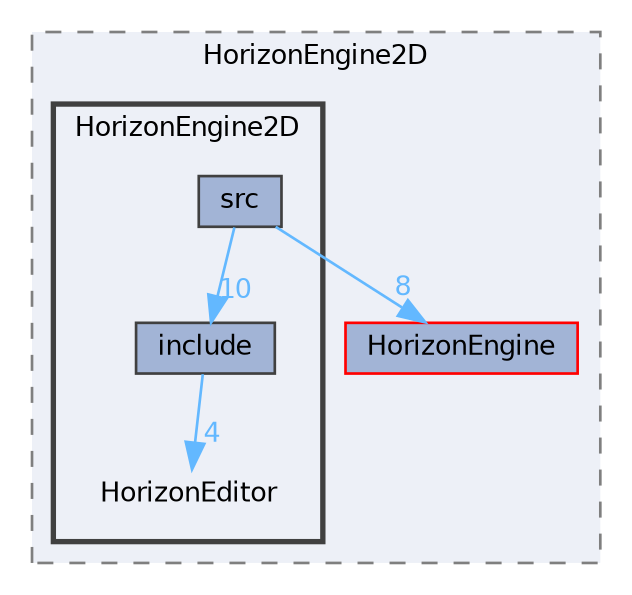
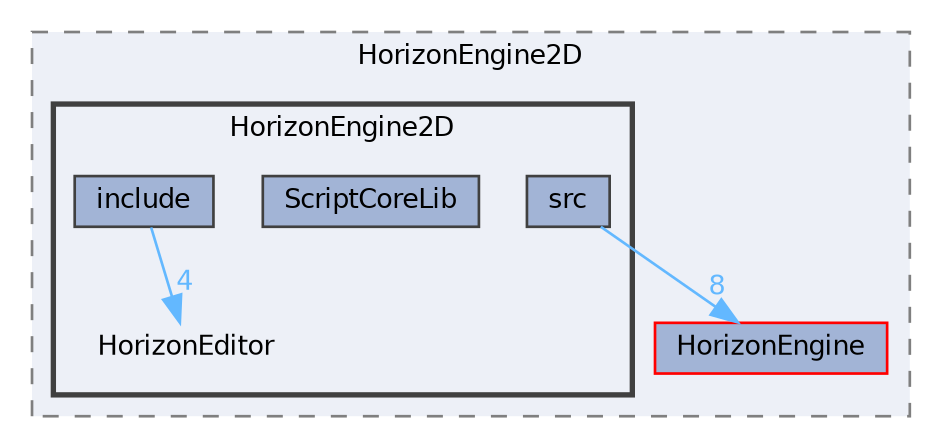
none -> (371, 201)
(226, 262) -> none
